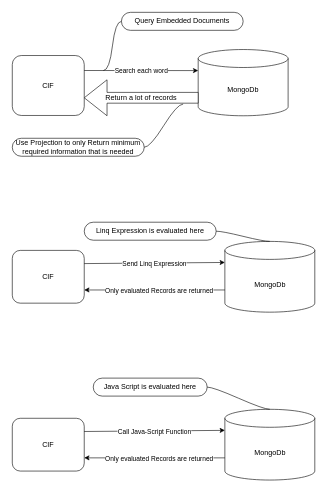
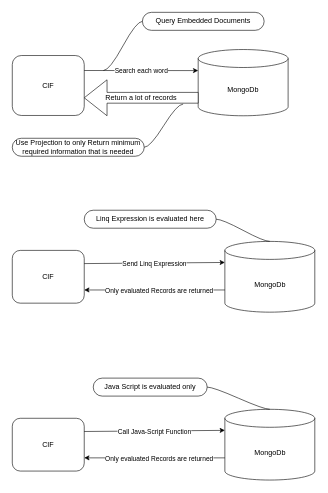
(182, 21) -> (203, 21)
(150, 231) -> (150, 219)
(150, 387) -> (150, 387)
